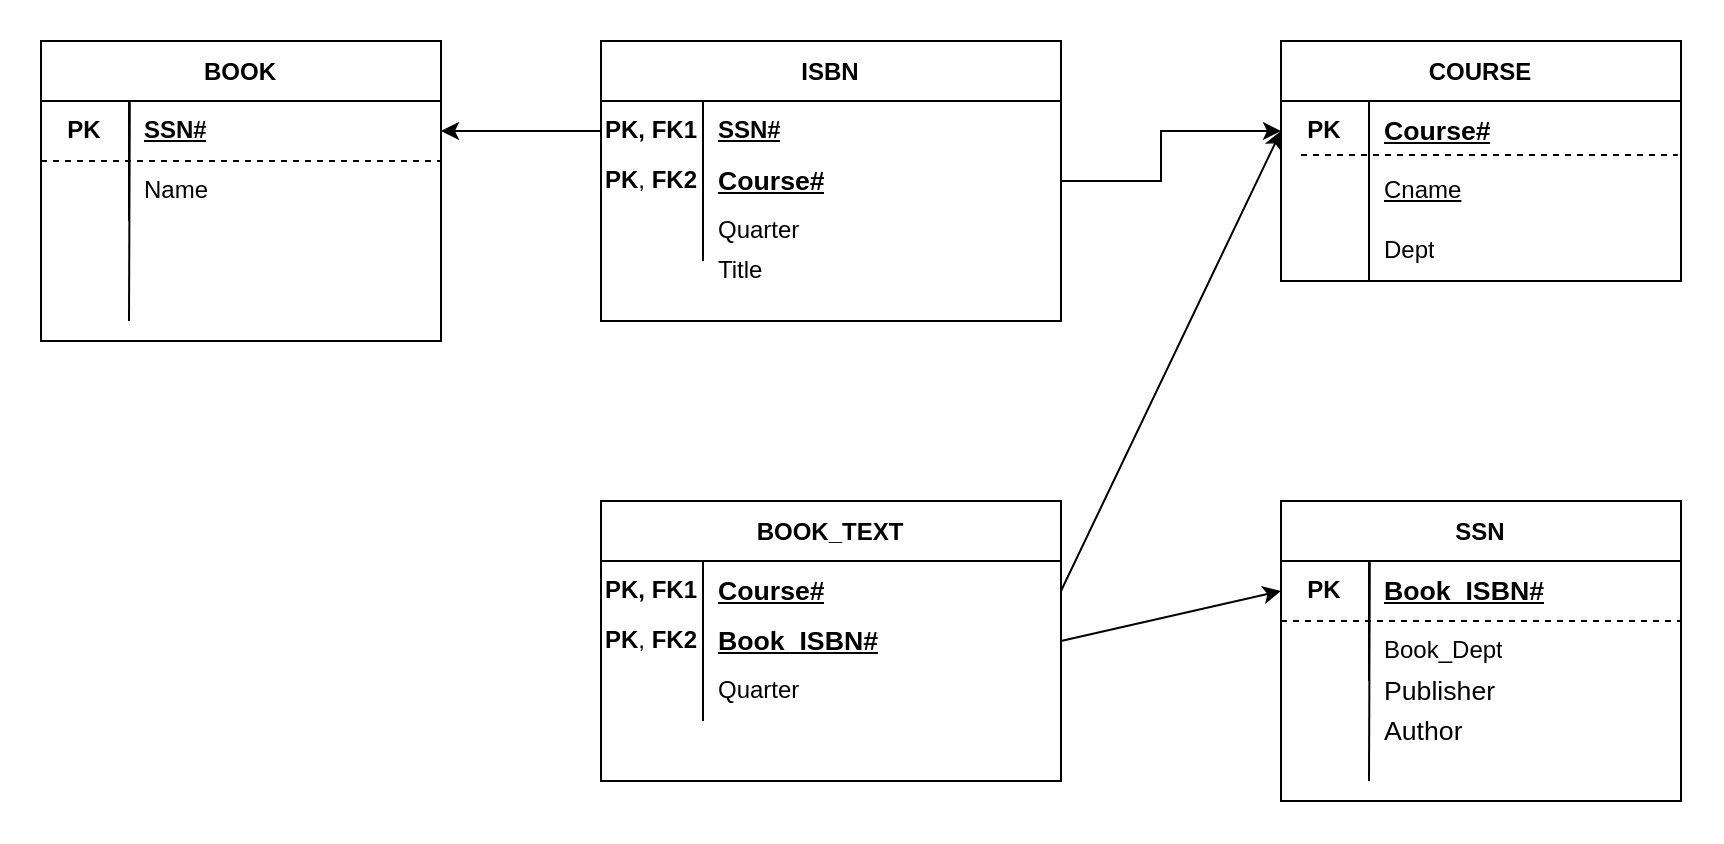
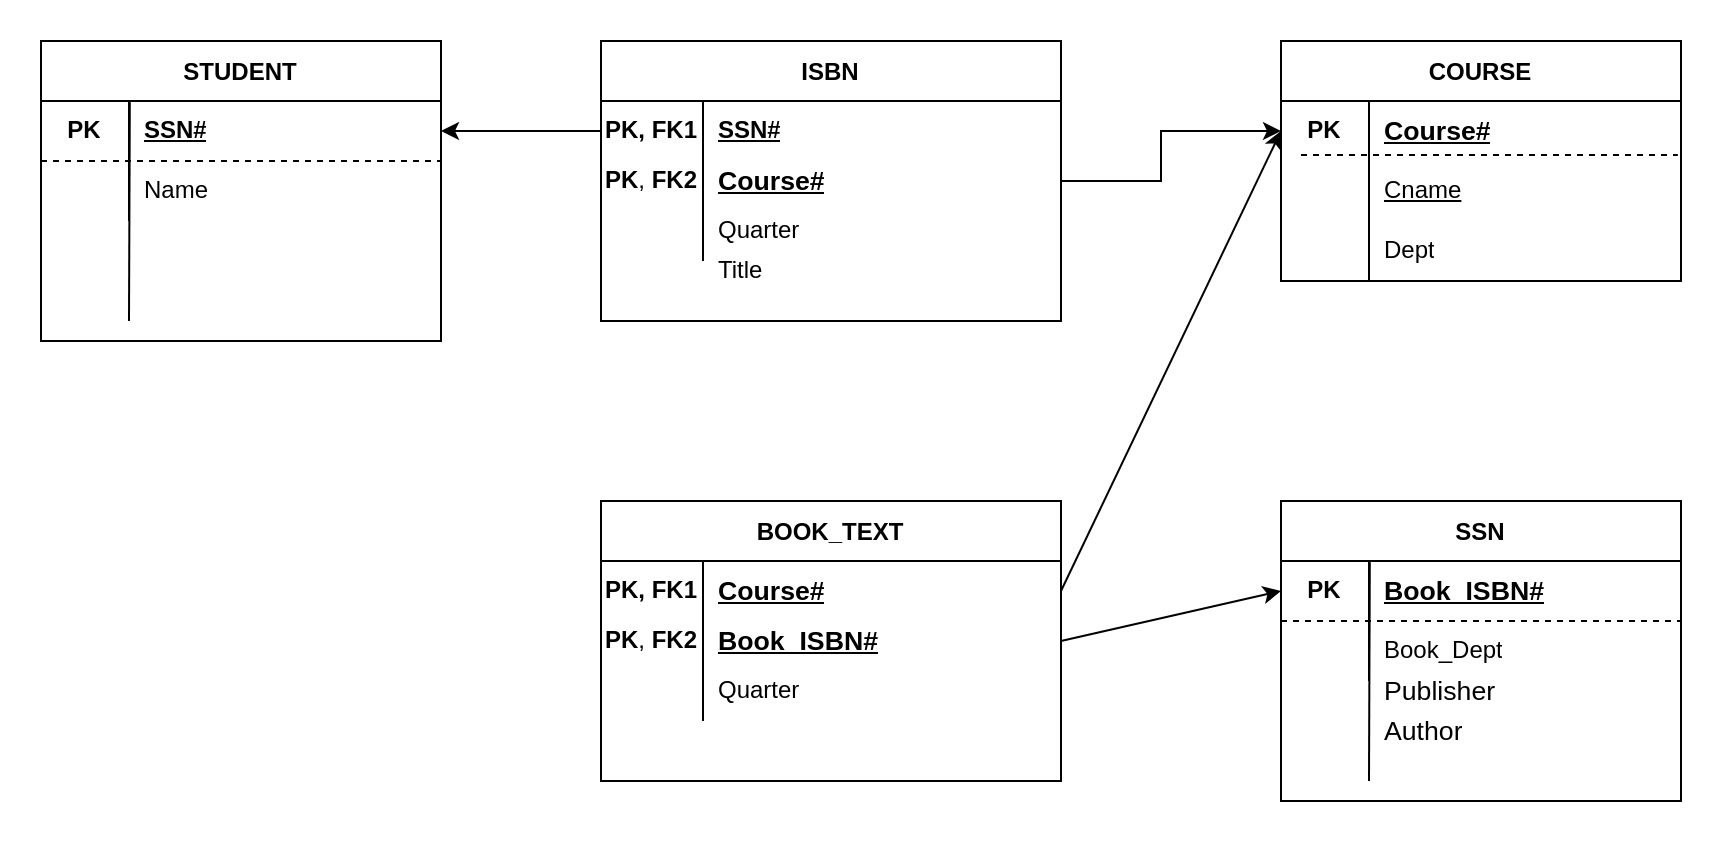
(240, 72) -> (240, 72)
